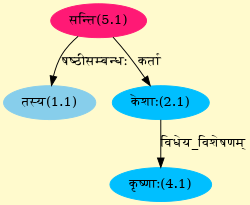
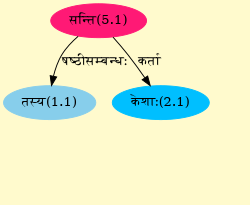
(161, 185) -> none
